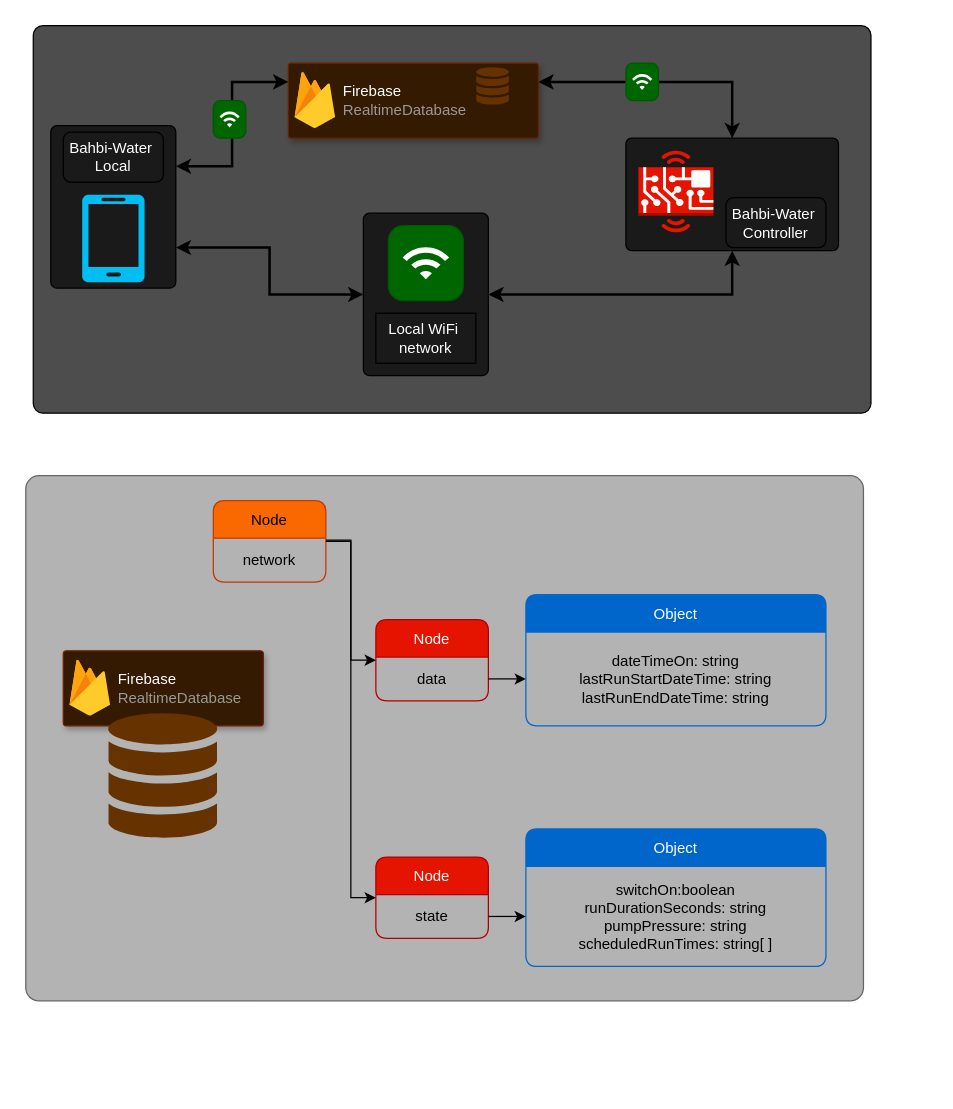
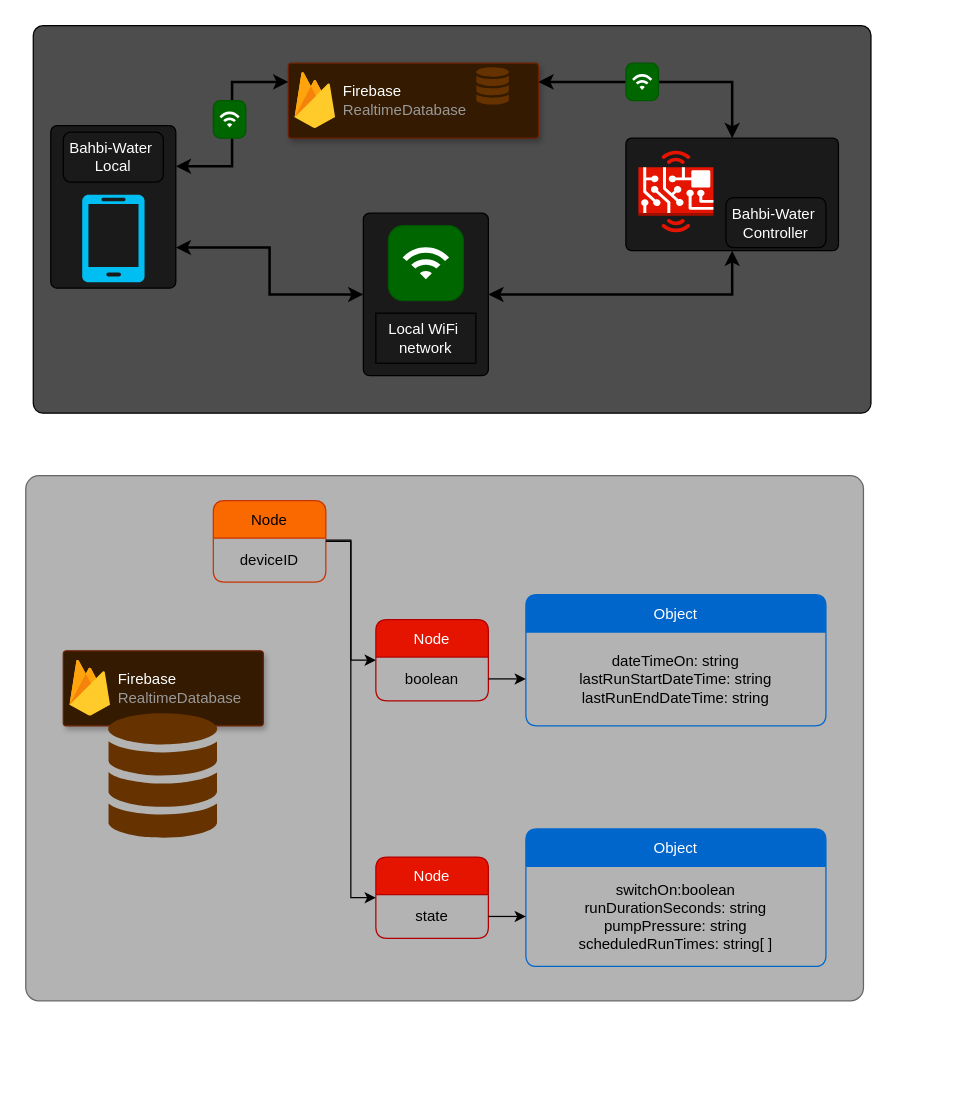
(269, 561) -> (269, 561)
(432, 679) -> (432, 679)
